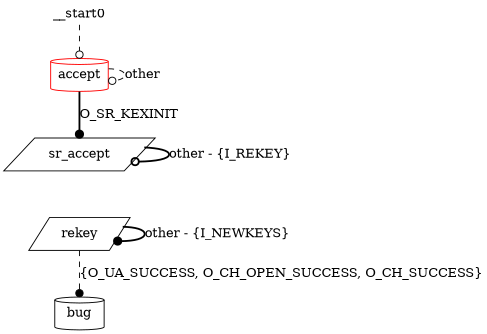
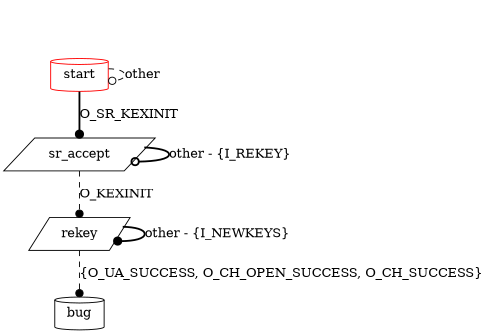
(79, 14) -> none
(79, 75) -> (79, 75)
none -> (79, 191)
